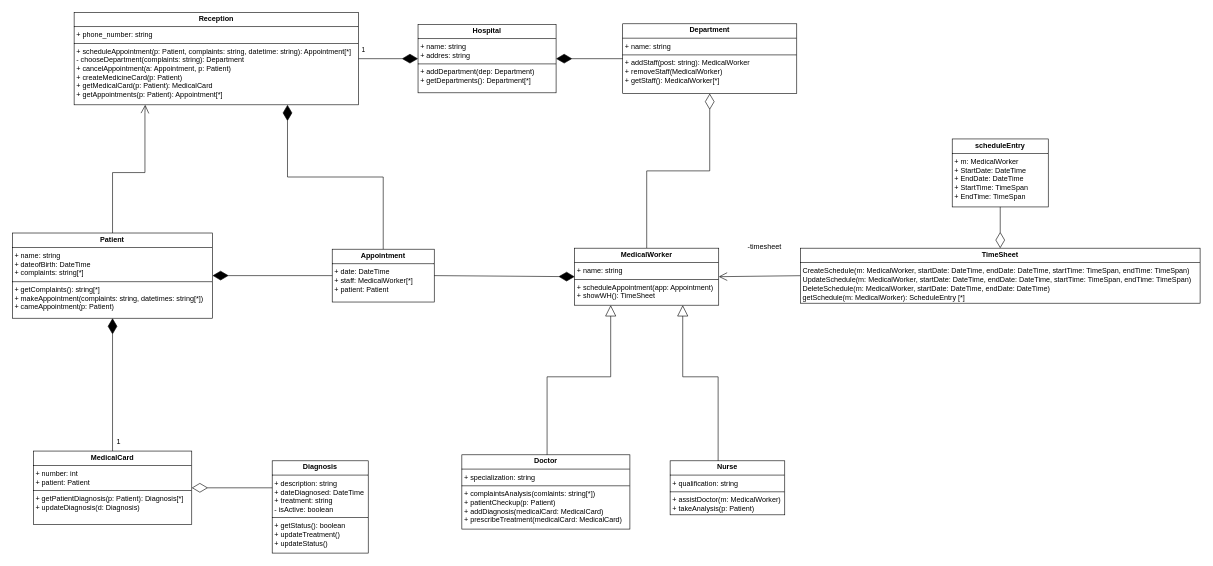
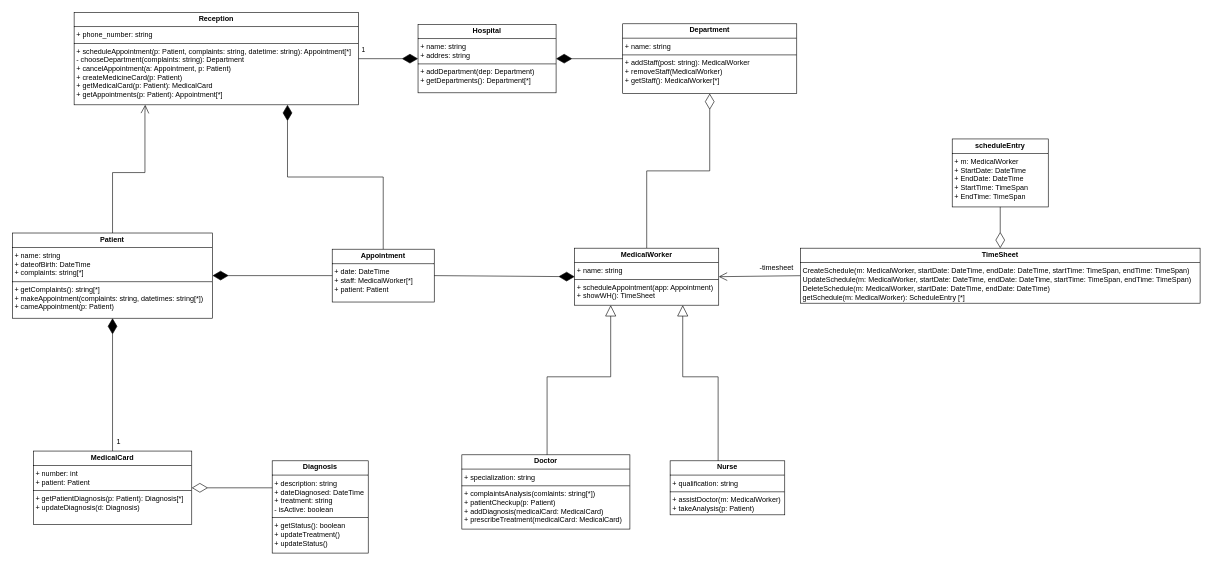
(764, 247) -> (776, 268)
